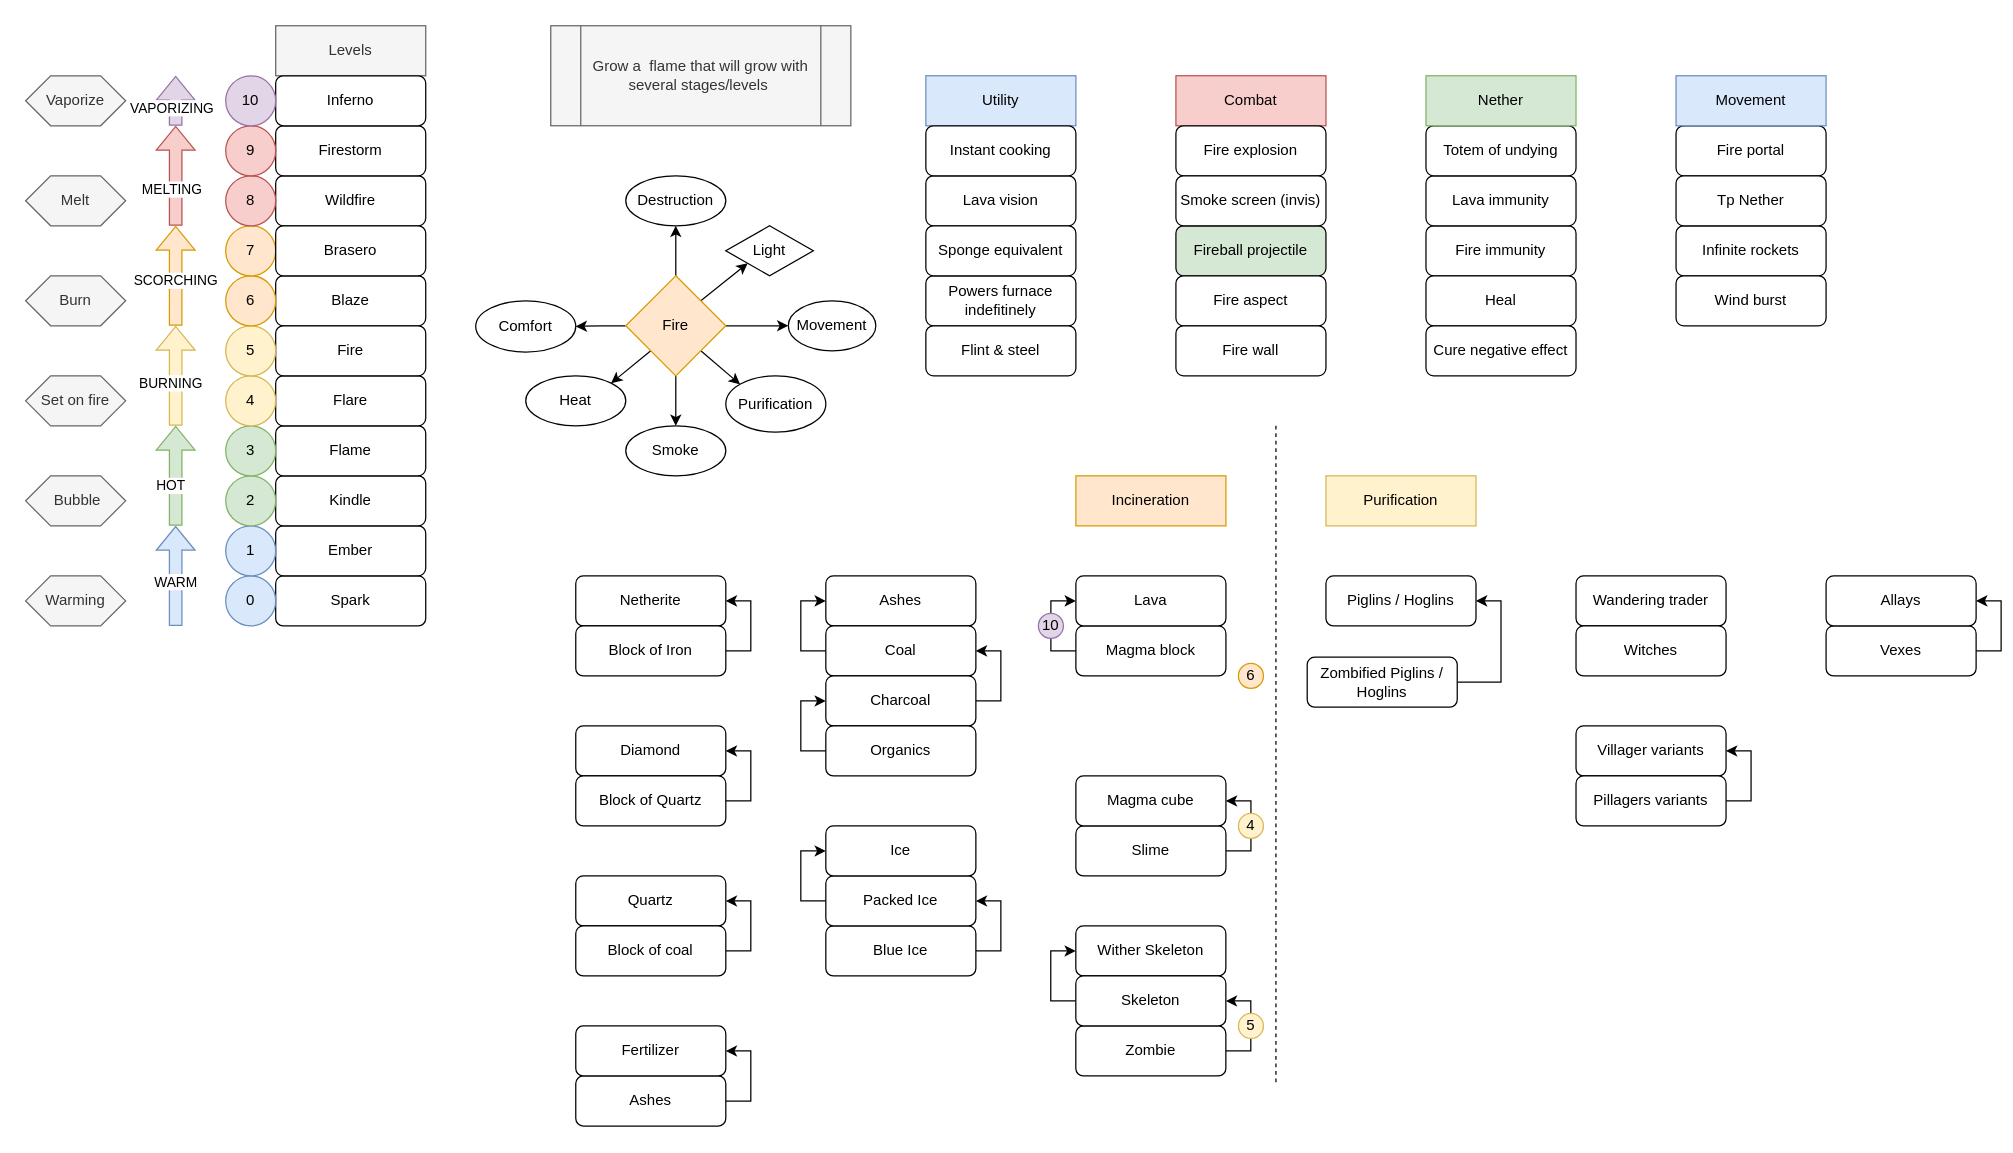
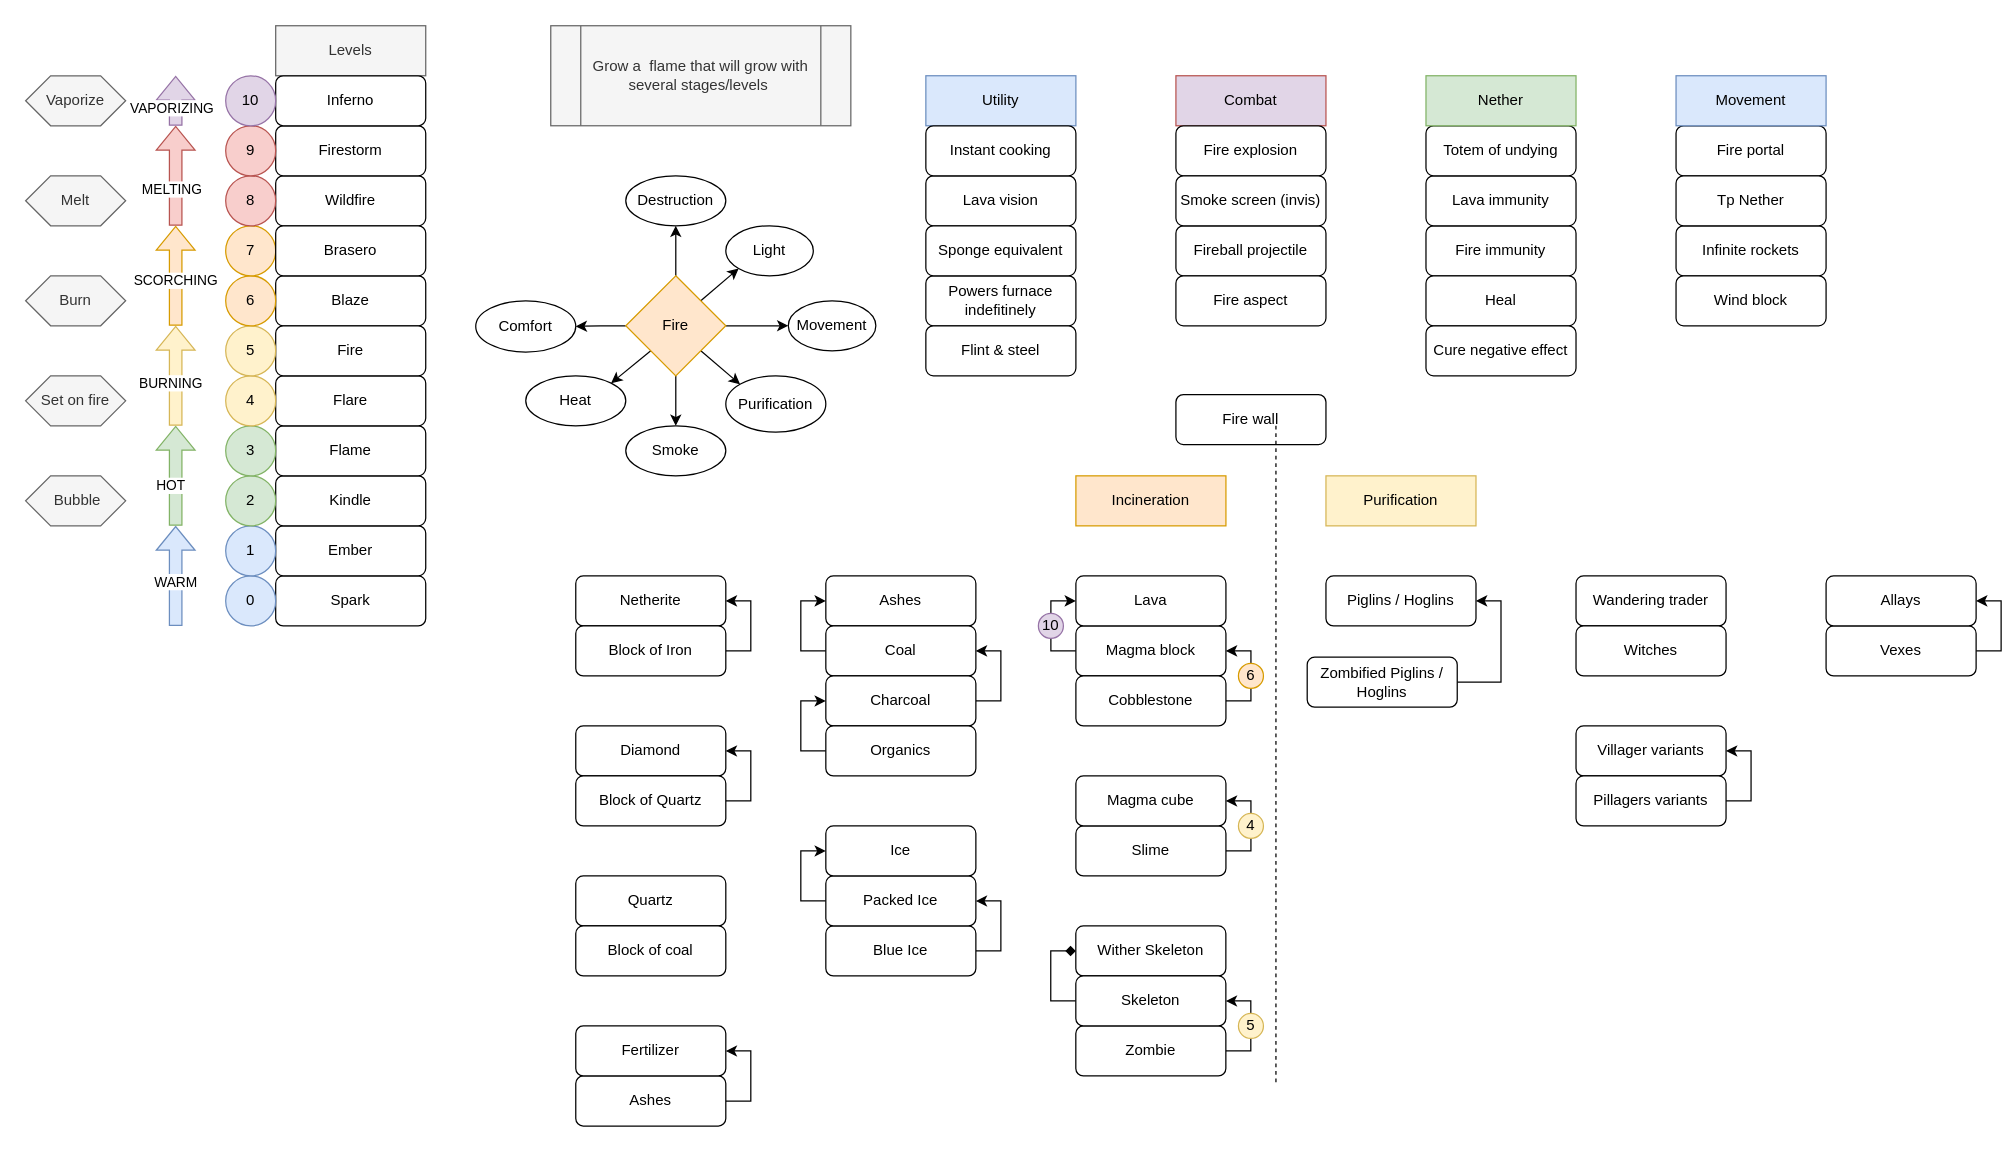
(1251, 101) -> (1251, 101)
(769, 251) -> (769, 251)
(1251, 251) -> (1251, 251)
(1751, 301) -> (1751, 301)
(1251, 351) -> (1251, 419)
(76, 601) -> none
none -> (1151, 701)
none -> (1245, 701)
(751, 930) -> none
(1066, 951) -> (1065, 951)
